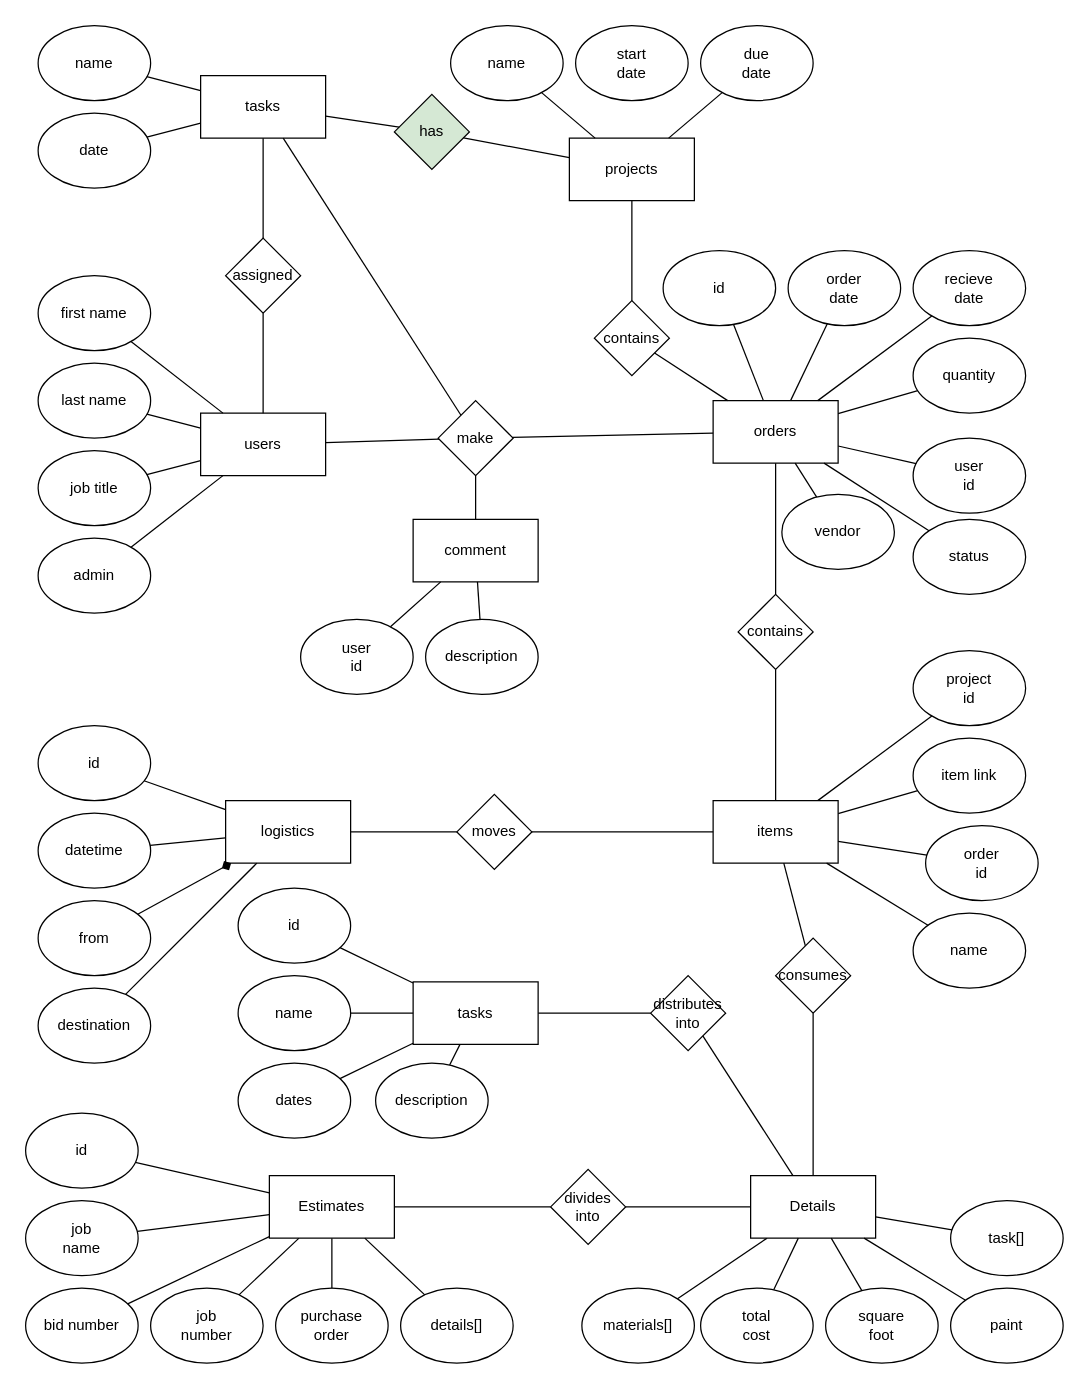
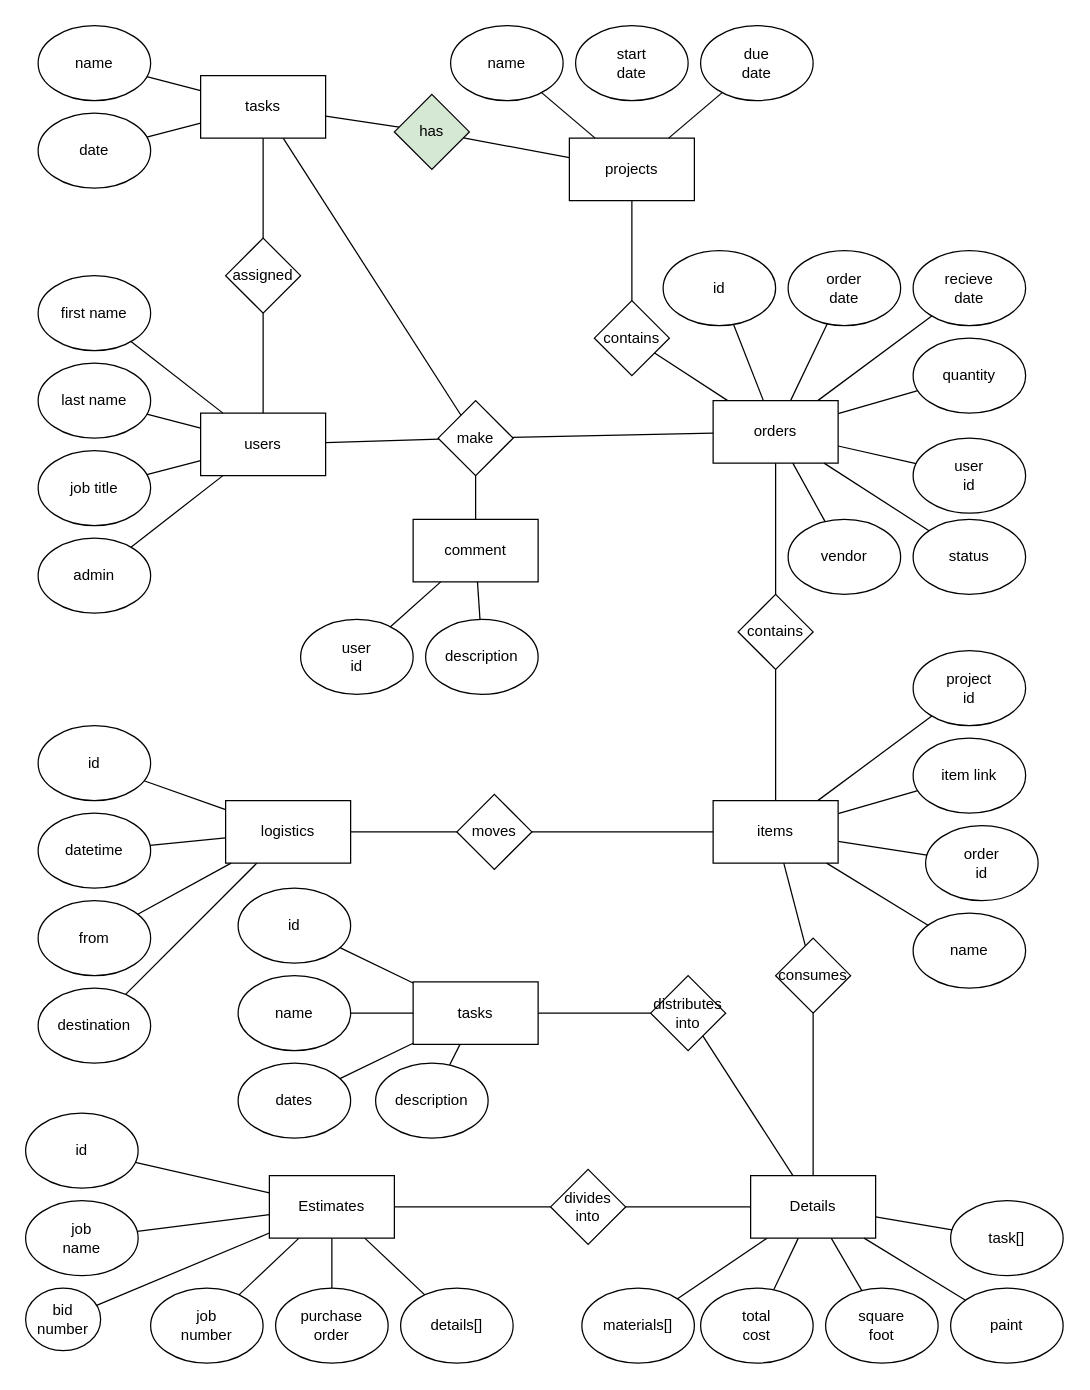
(838, 532) -> (844, 557)
(222, 868) -> (226, 866)
(82, 1326) -> (63, 1319)
